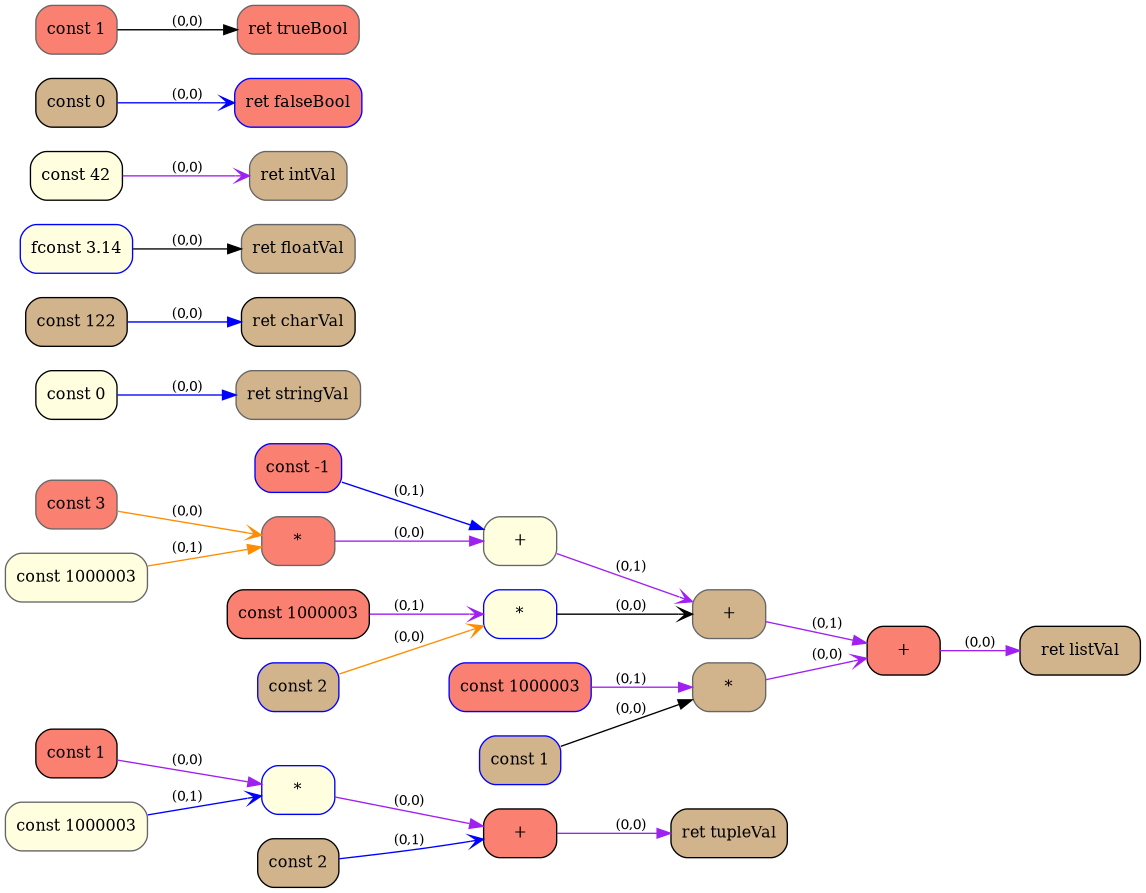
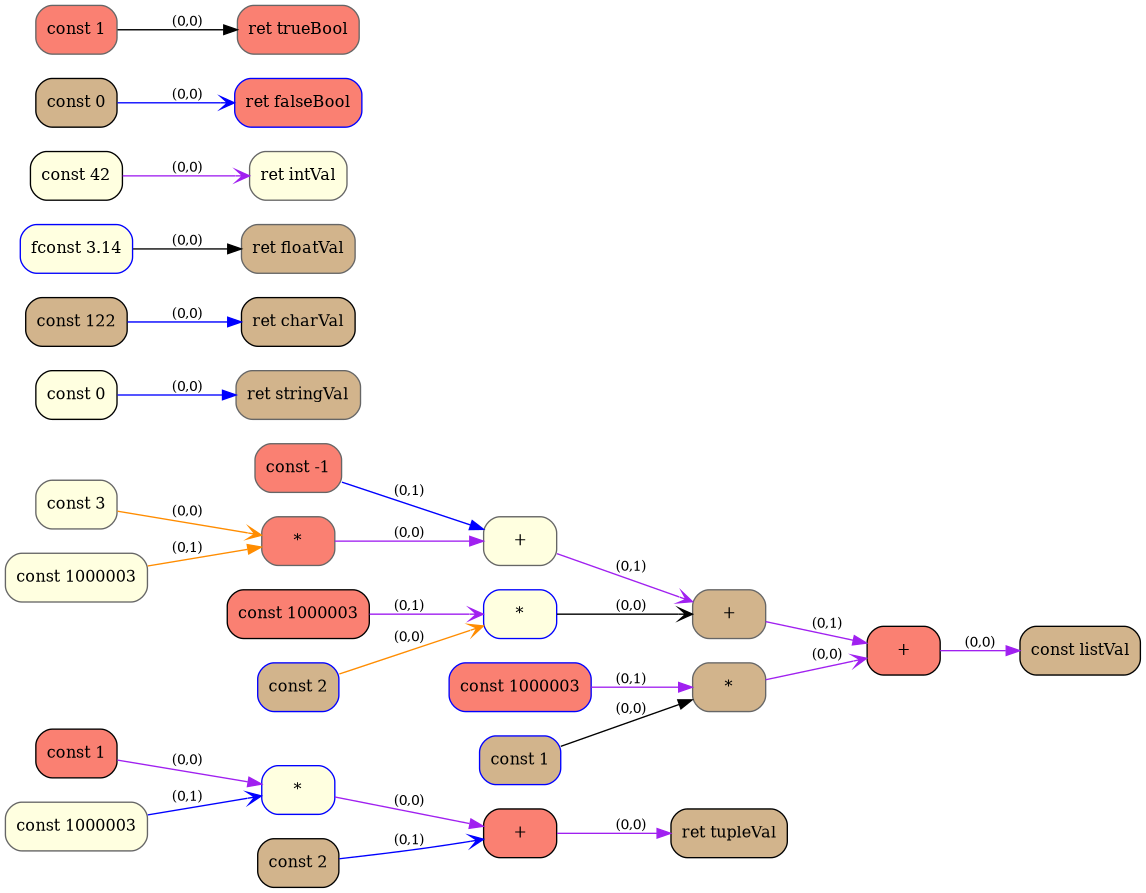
(298, 176) -> (298, 176)
(298, 468) -> (298, 468)
(76, 505) -> (76, 505)
(1080, 651) -> (1080, 651)
